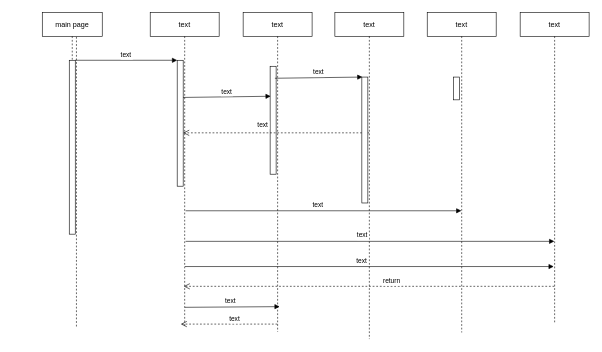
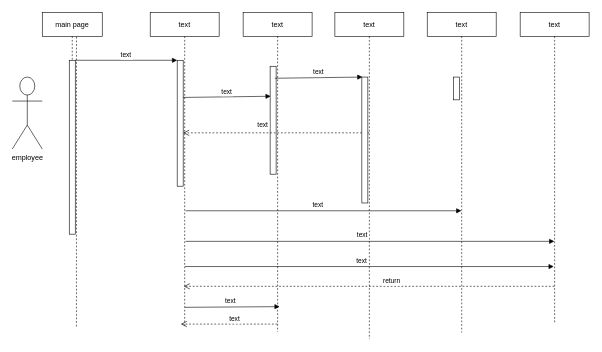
none -> (27, 113)
